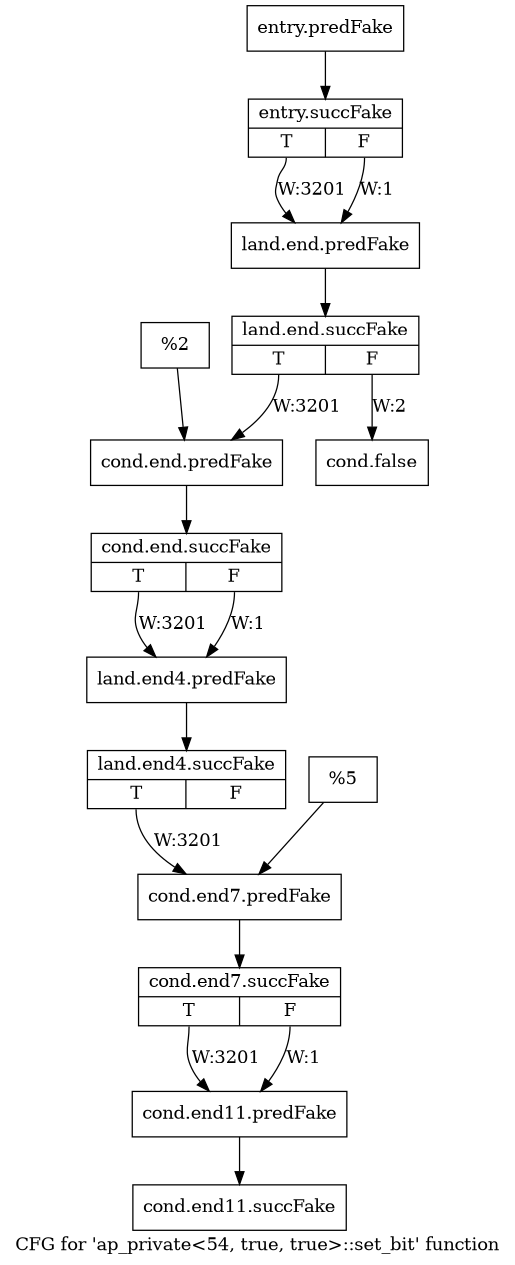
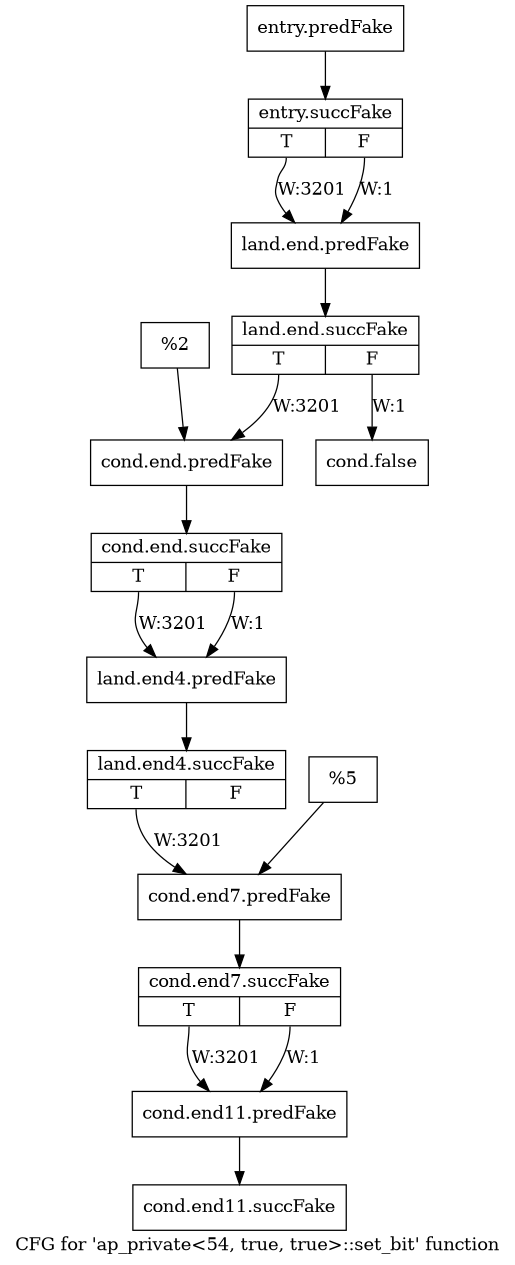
(390, 407) -> (390, 407)
